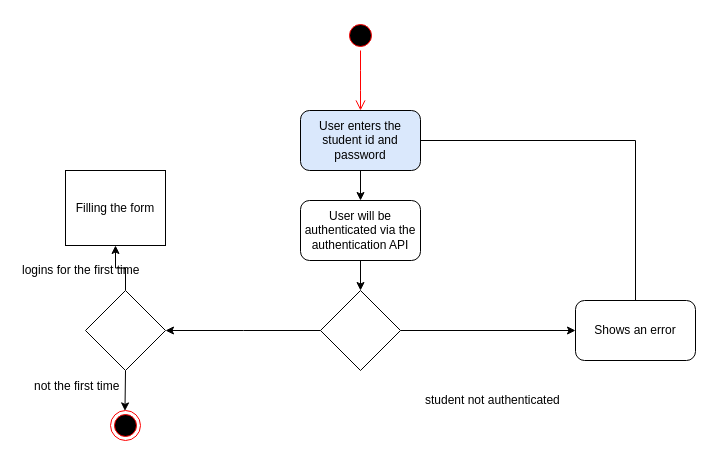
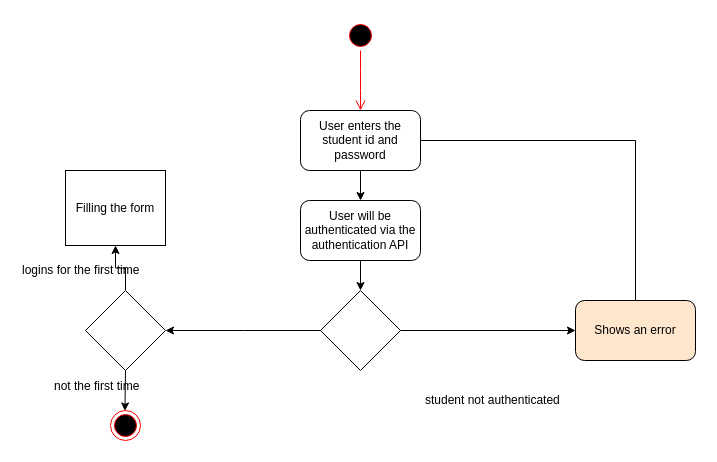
(361, 141) -> (361, 141)
(636, 331) -> (636, 331)
(83, 387) -> (103, 387)
